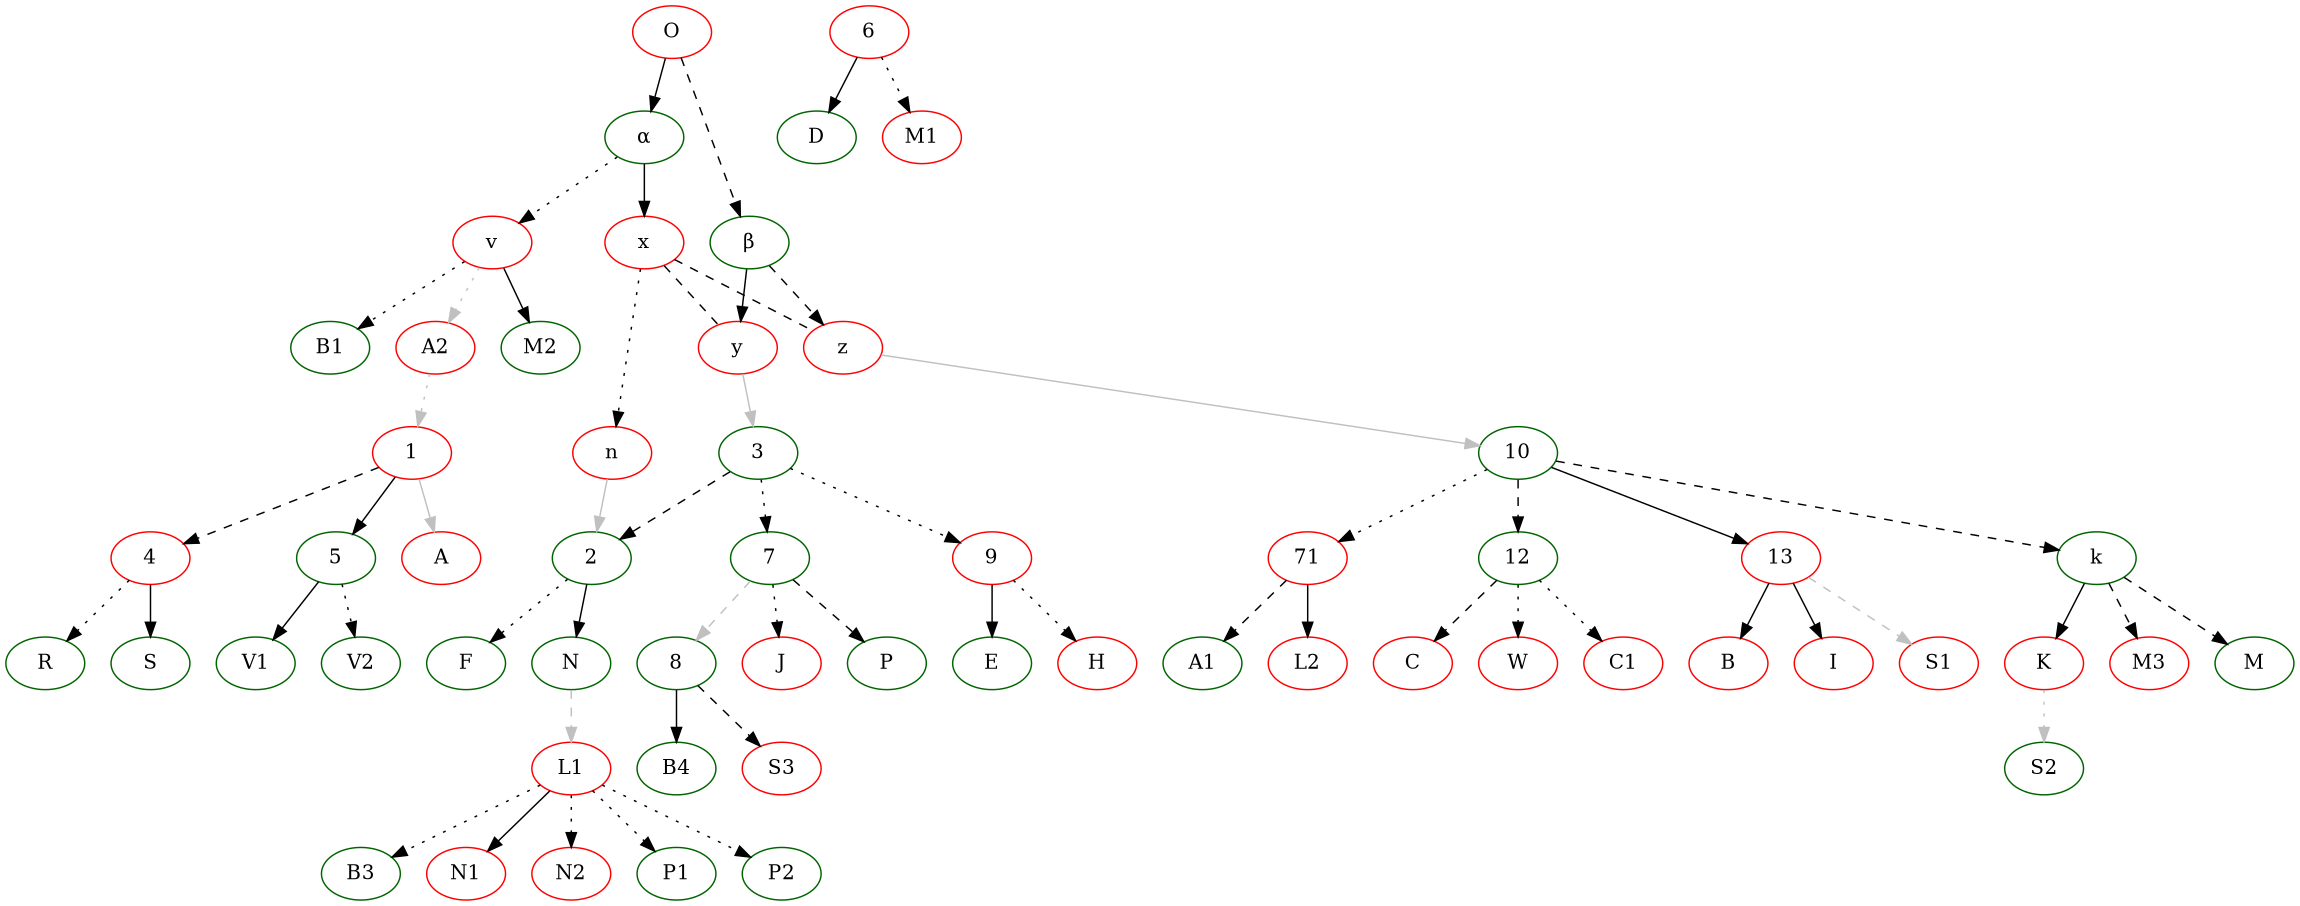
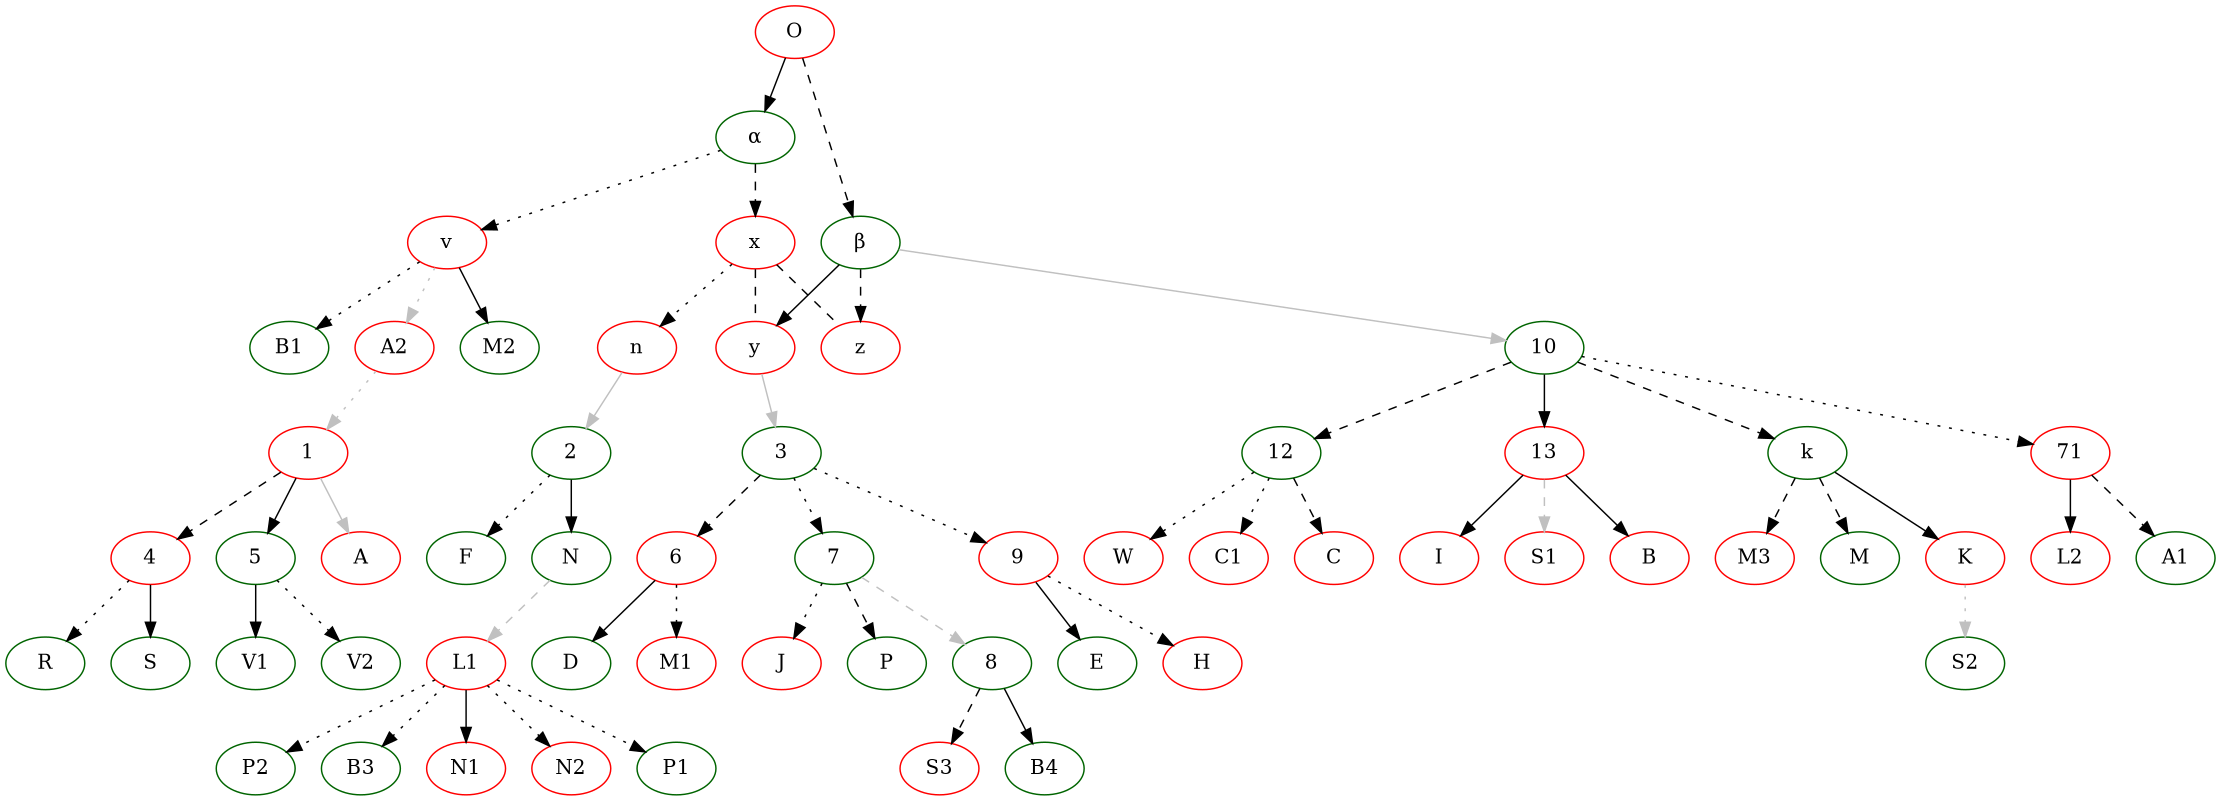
(644, 183) -> (755, 183)
(1173, 399) -> (1195, 294)
(681, 502) -> (734, 500)
